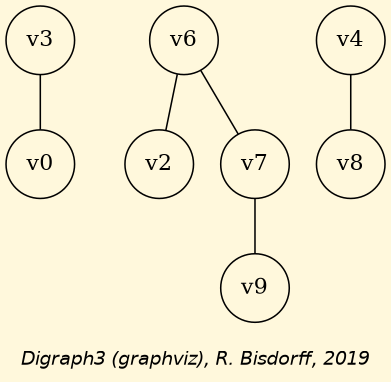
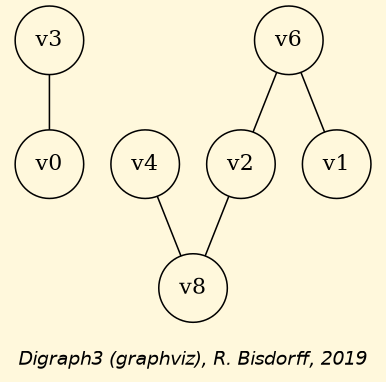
(255, 164) -> (337, 164)
none -> (217, 226)
(255, 288) -> none
